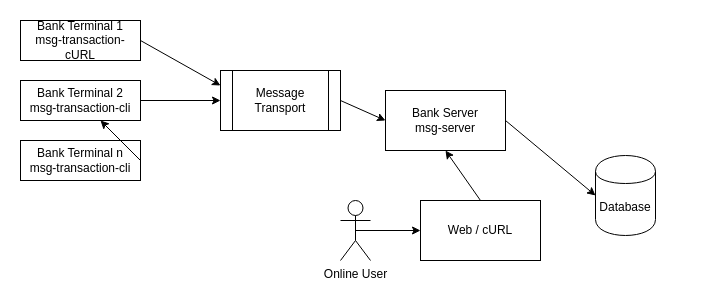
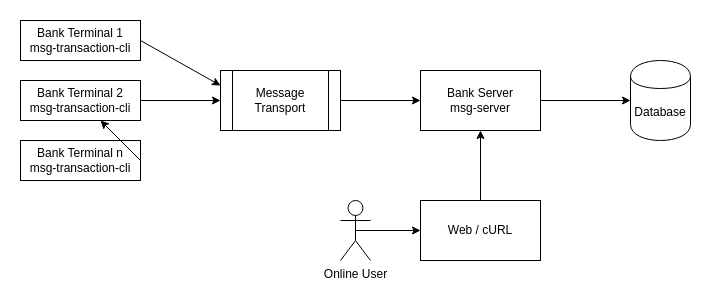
(81, 41) -> (81, 41)
(446, 121) -> (481, 101)
(626, 196) -> (661, 101)
